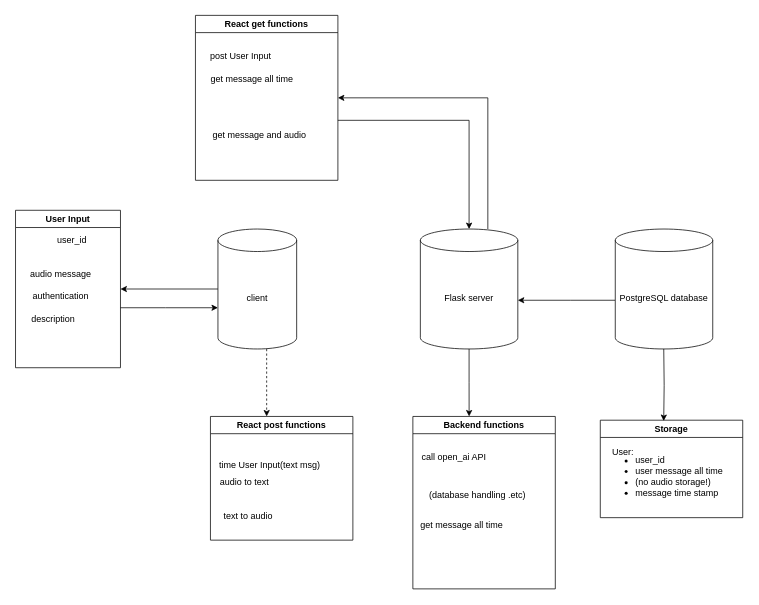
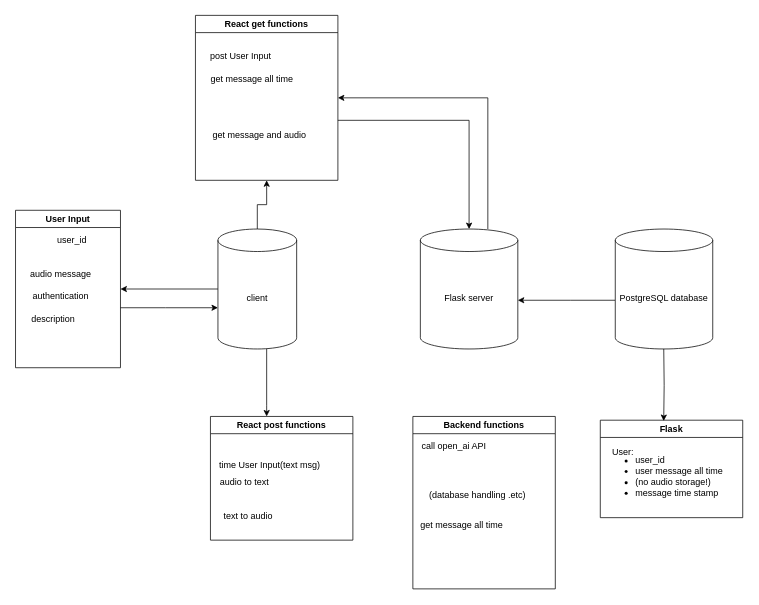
none -> (259, 205)
(267, 380) -> (267, 380)
(469, 410) -> none
(672, 429) -> (672, 429)
(462, 458) -> (462, 447)
